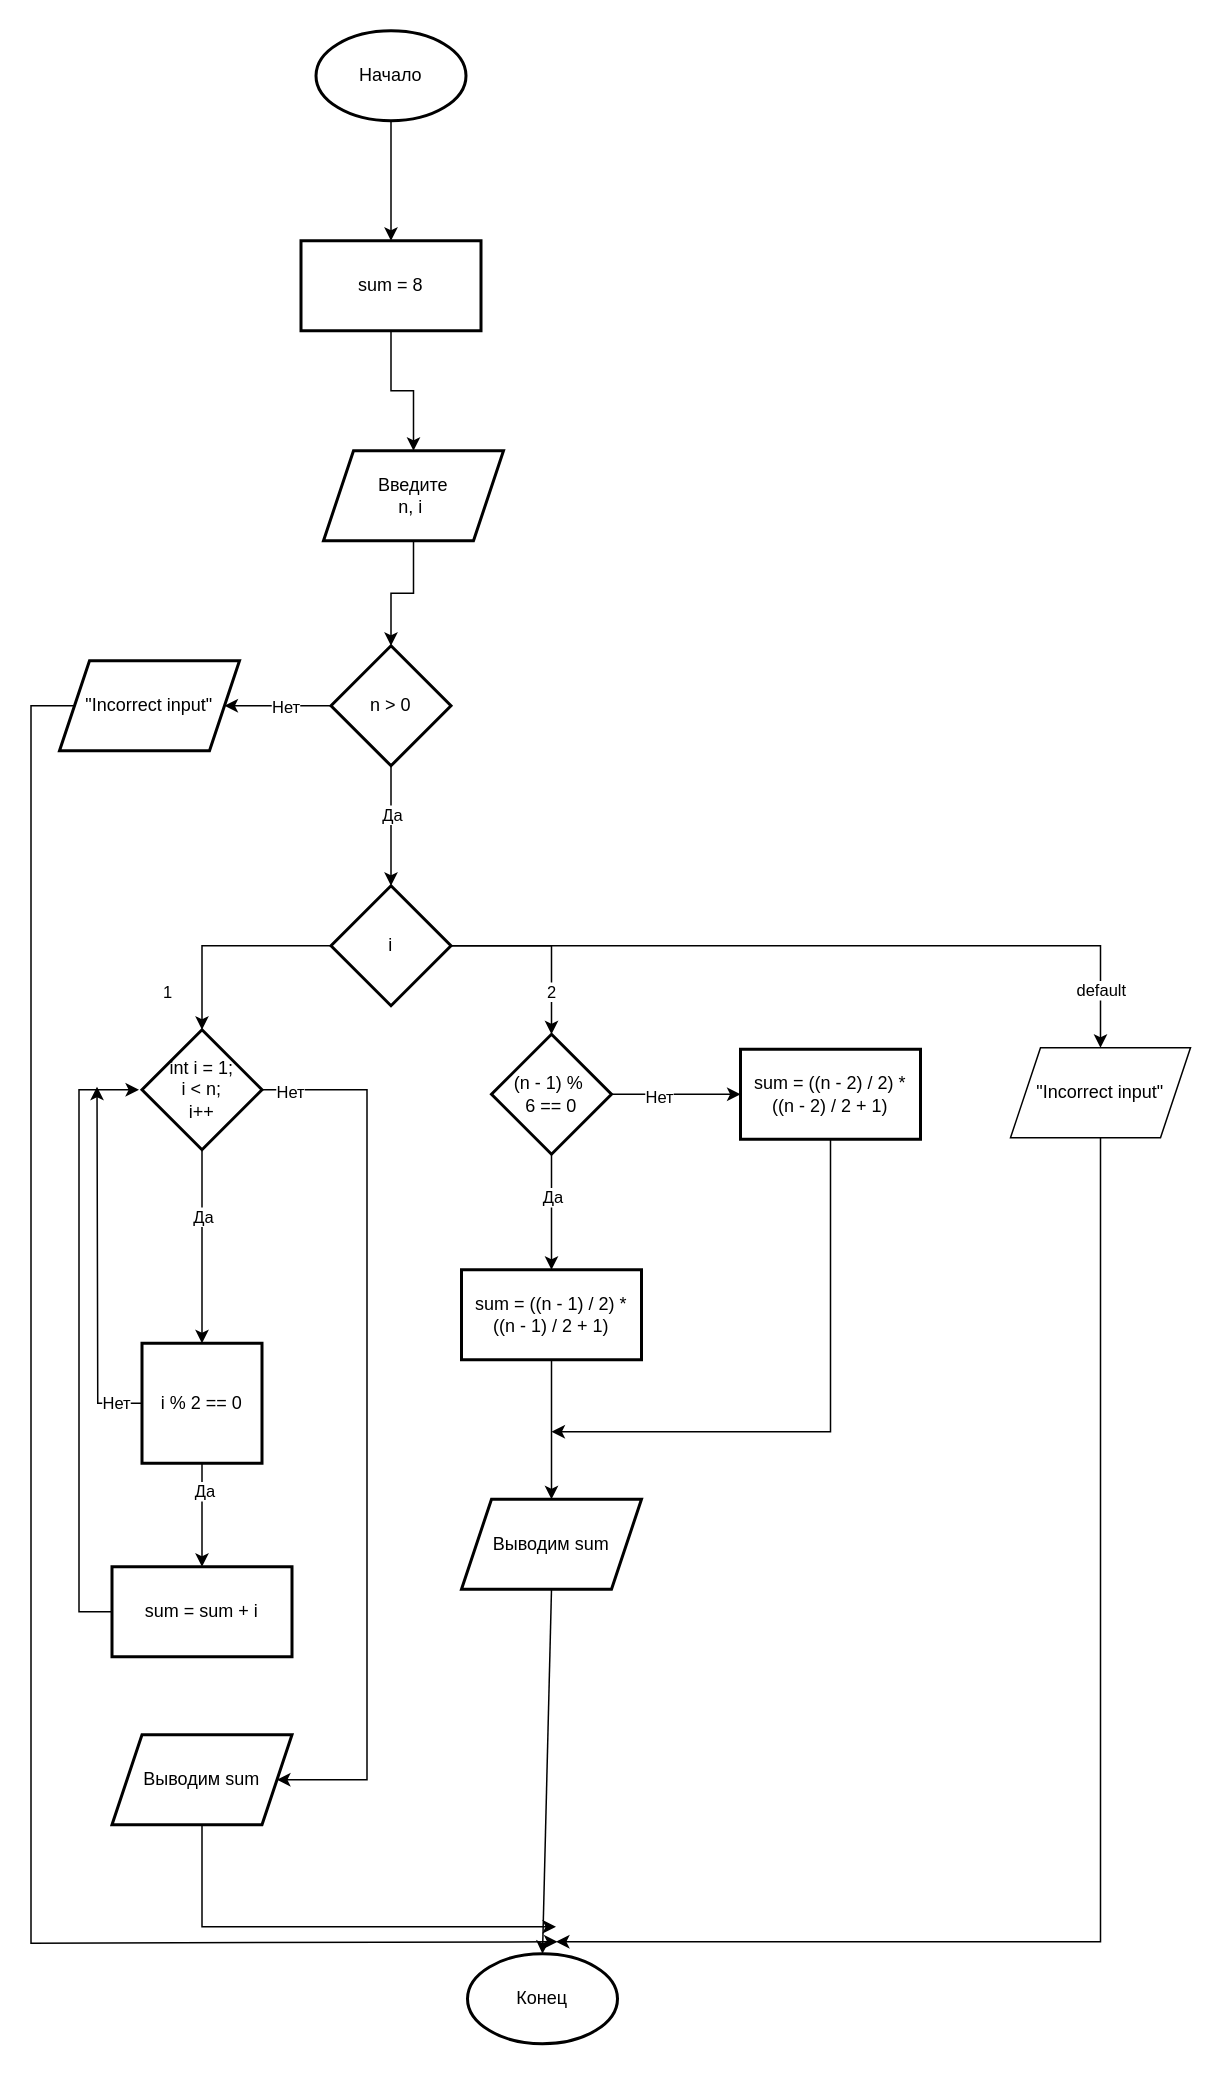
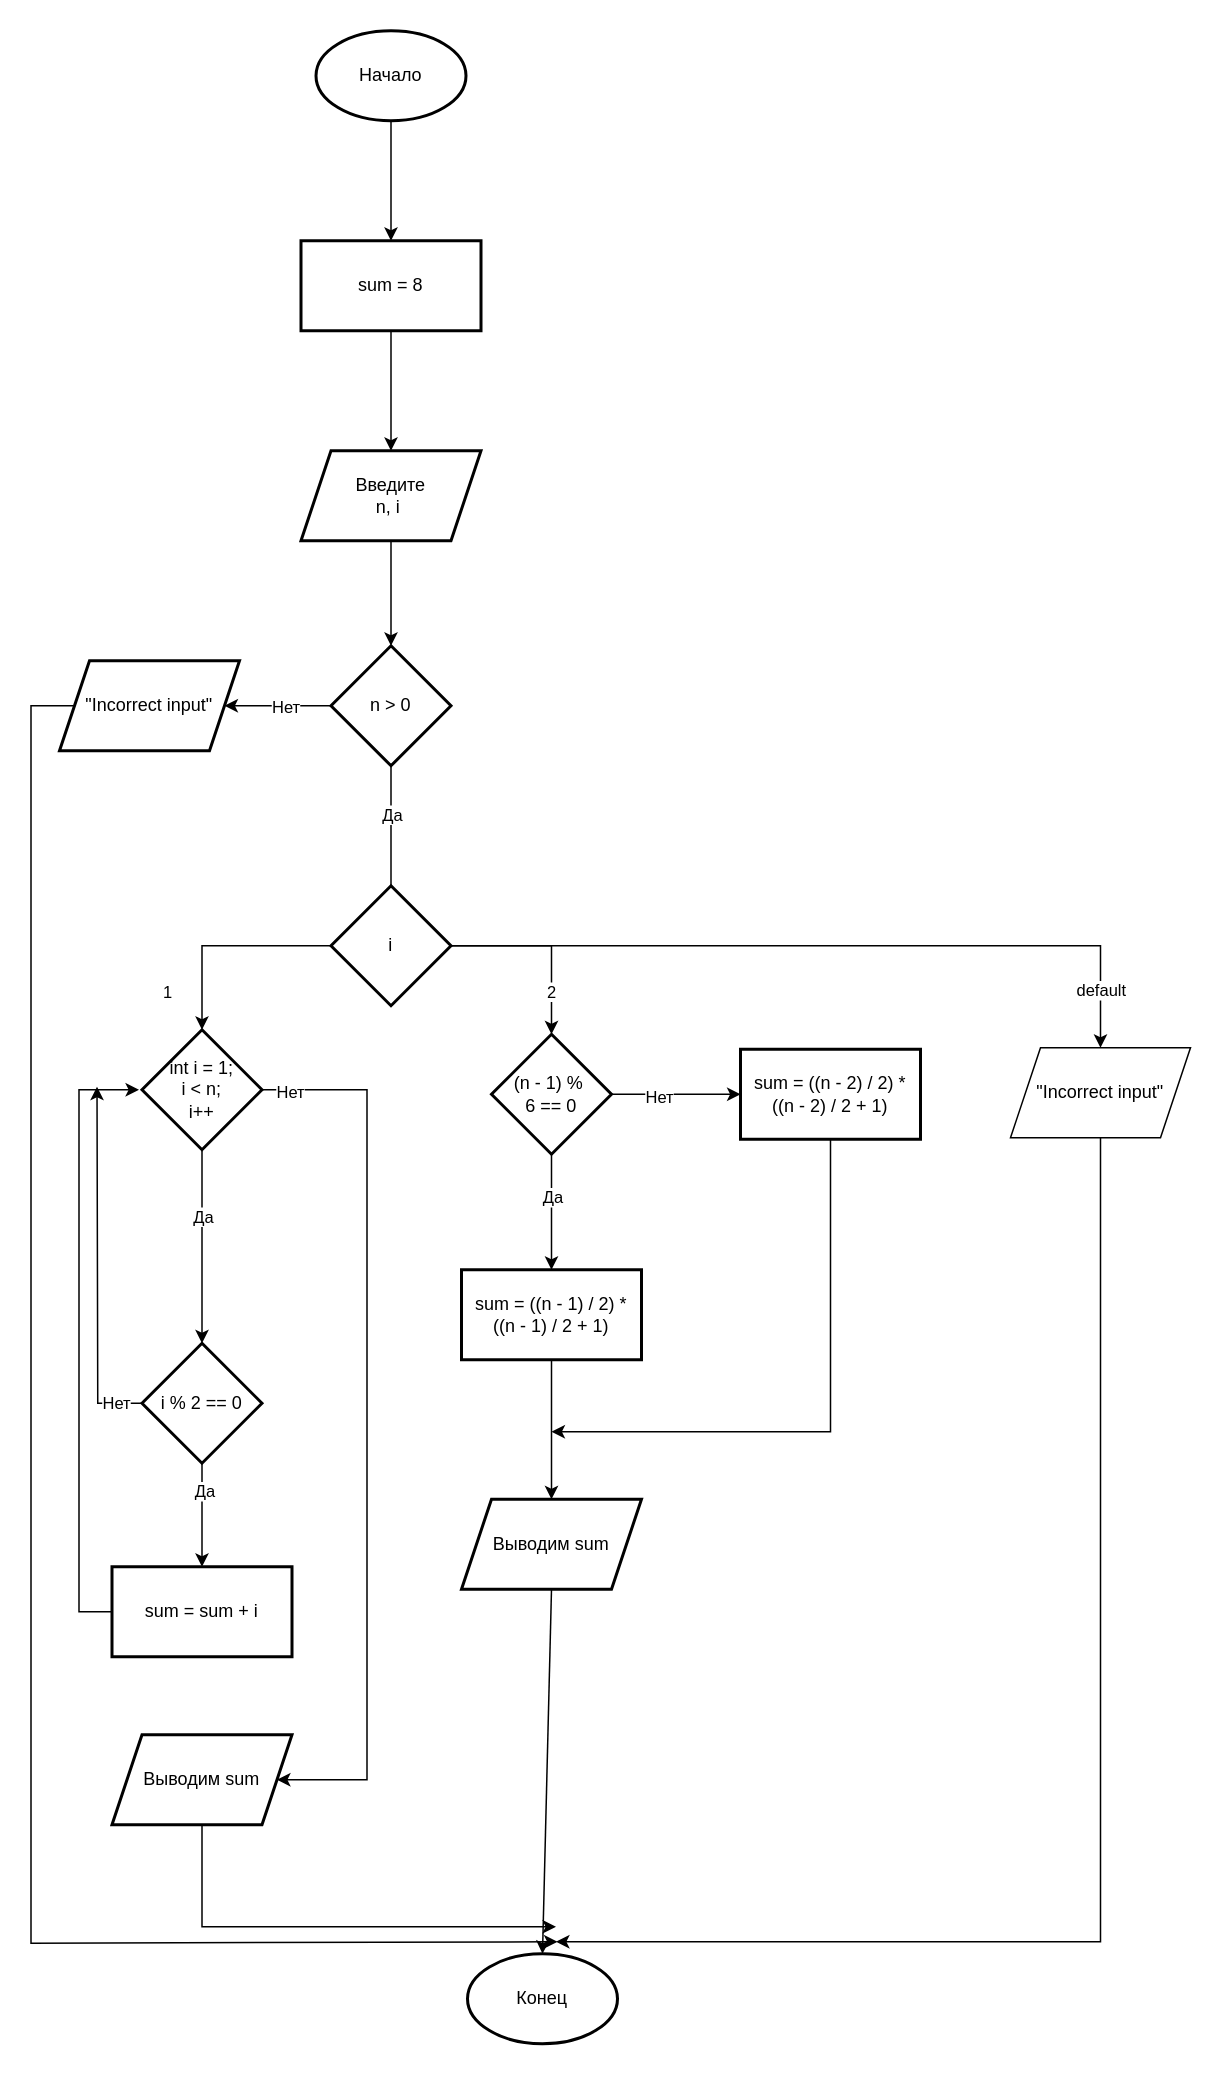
(413, 496) -> (391, 496)
(391, 874) -> (391, 878)
(202, 1403) -> (202, 1403)
